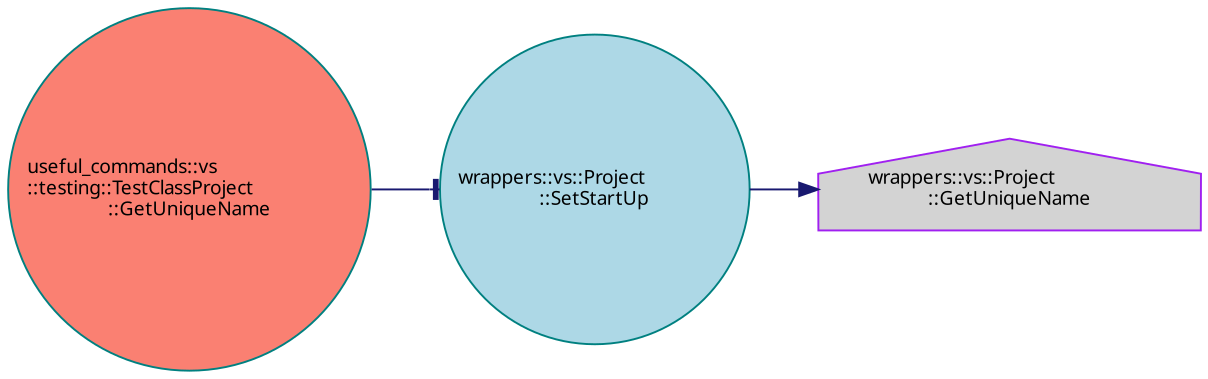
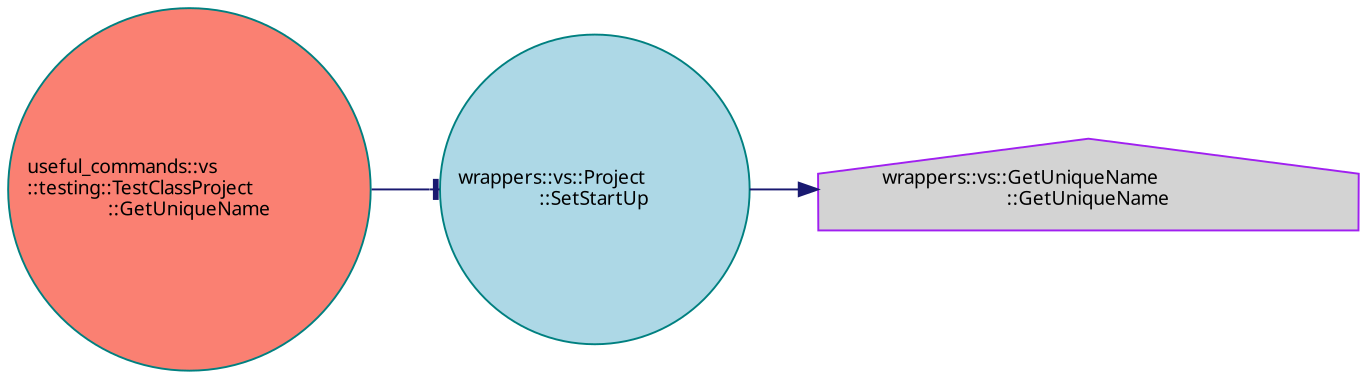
(1010, 189) -> (1088, 189)
